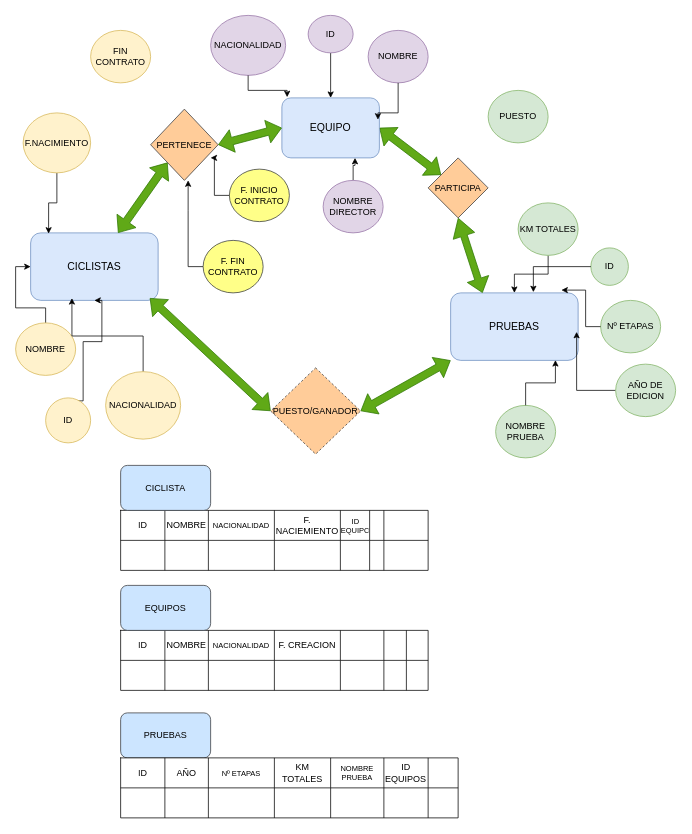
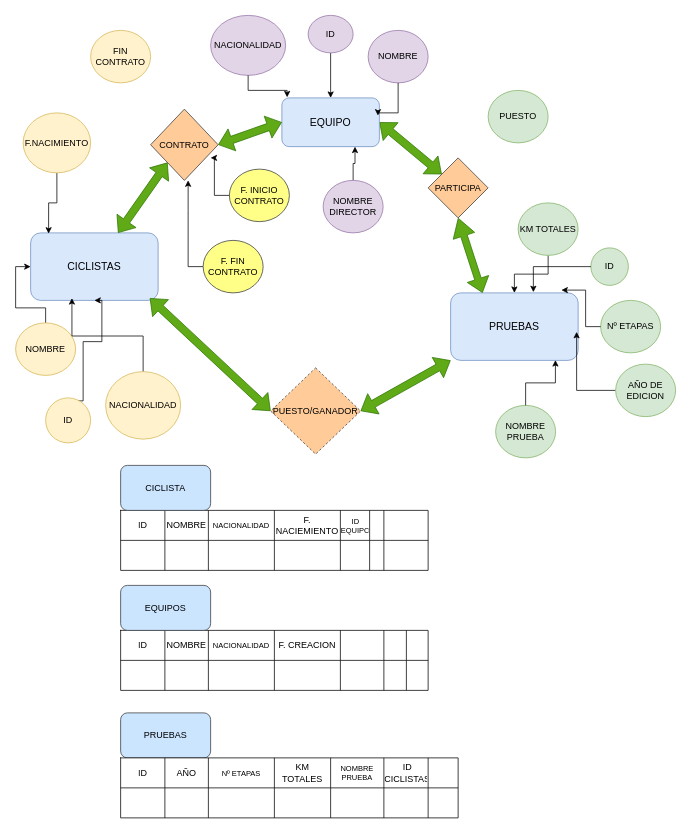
(330, 128) -> (330, 122)
(184, 145) -> (184, 145)
(406, 773) -> (406, 773)
